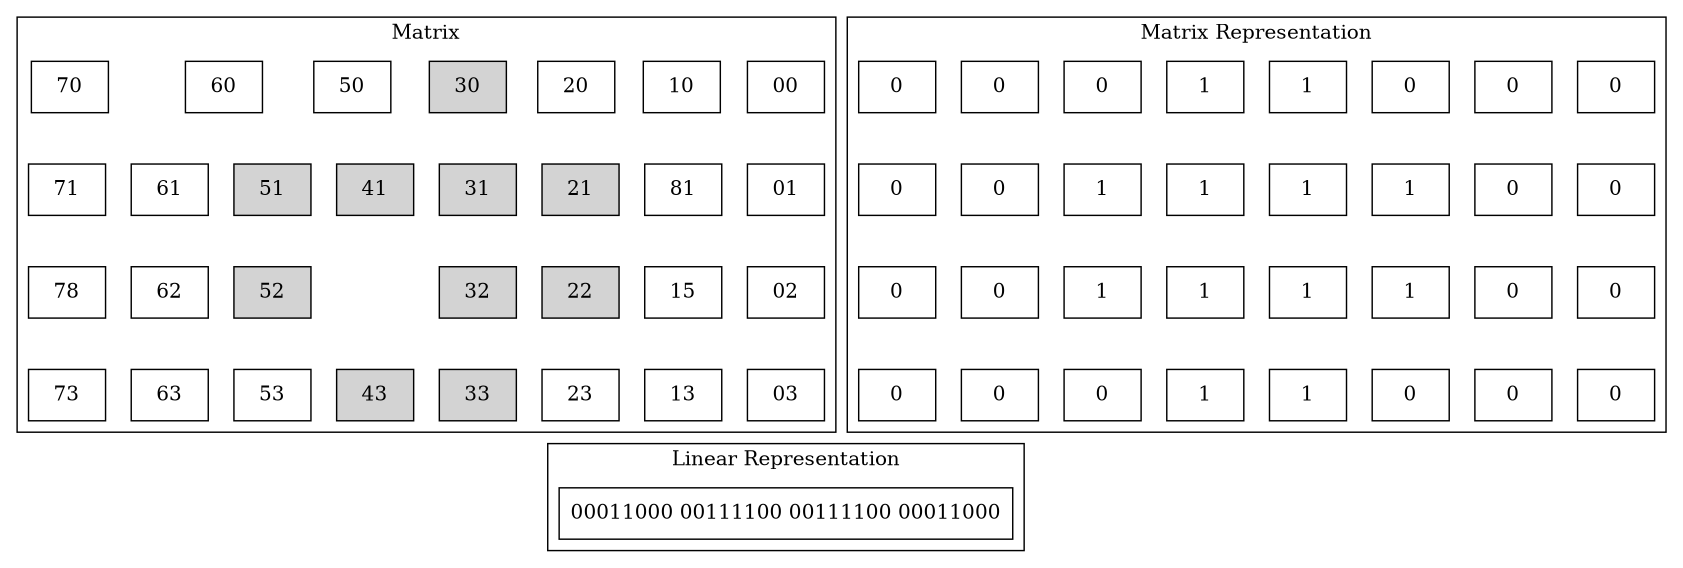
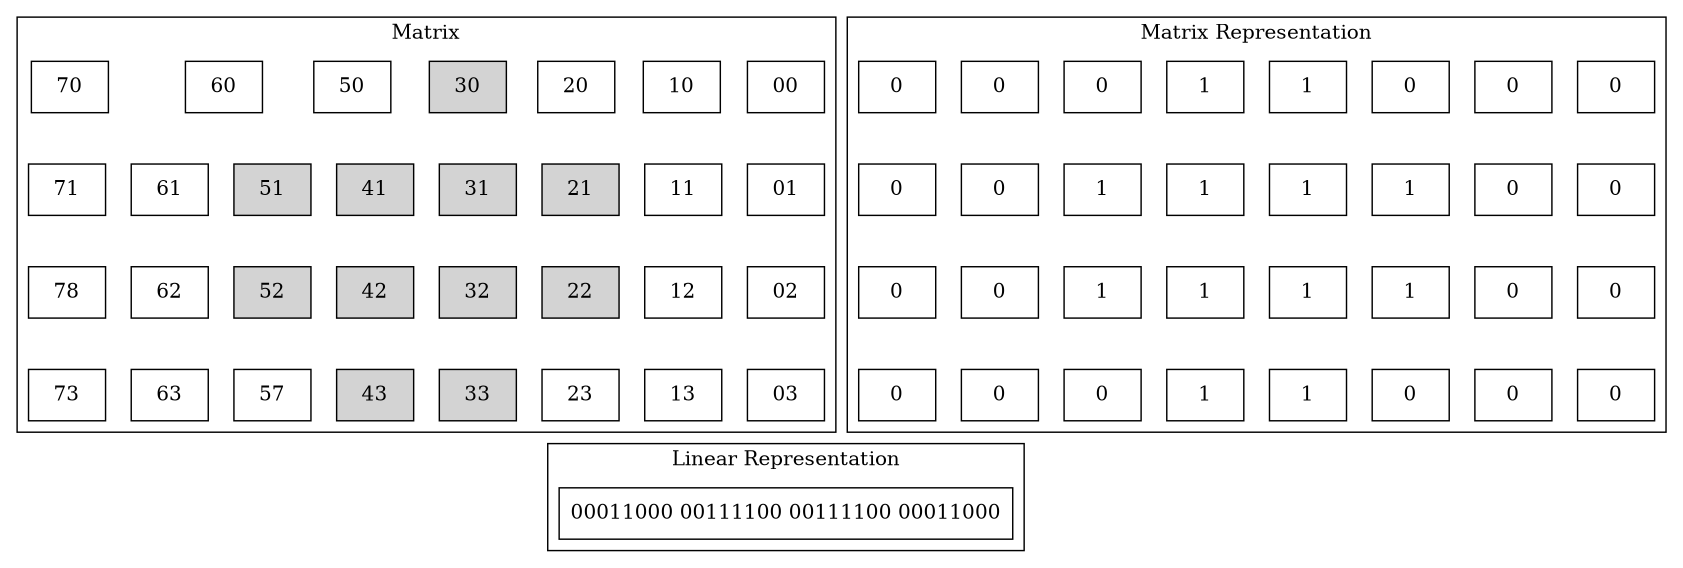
(683, 190) -> (683, 190)
none -> (375, 292)
(683, 292) -> (683, 292)
(272, 395) -> (272, 395)
